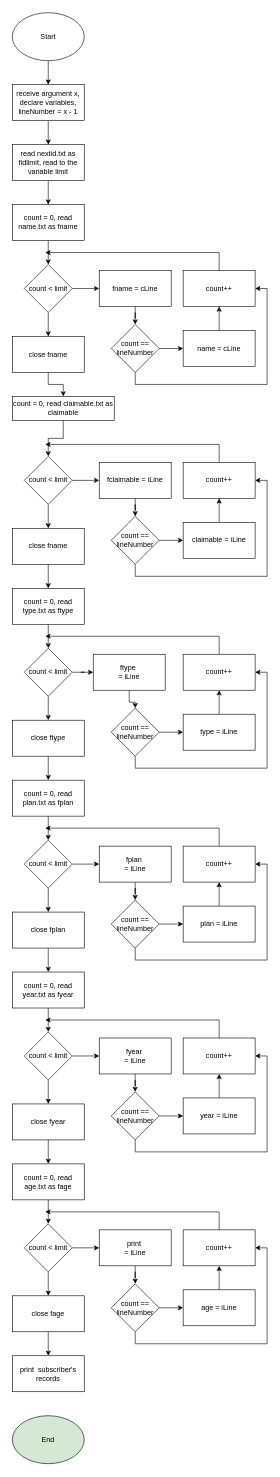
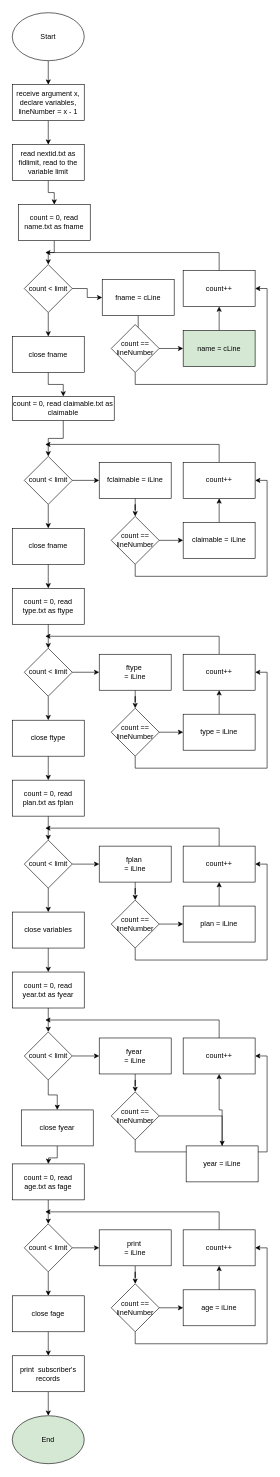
(48, 222) -> (54, 222)
(135, 288) -> (138, 297)
(219, 348) -> (219, 348)
(129, 672) -> (135, 672)
(48, 930) -> (48, 930)
(219, 1116) -> (222, 1164)
(48, 1122) -> (57, 1128)
none -> (48, 1410)
